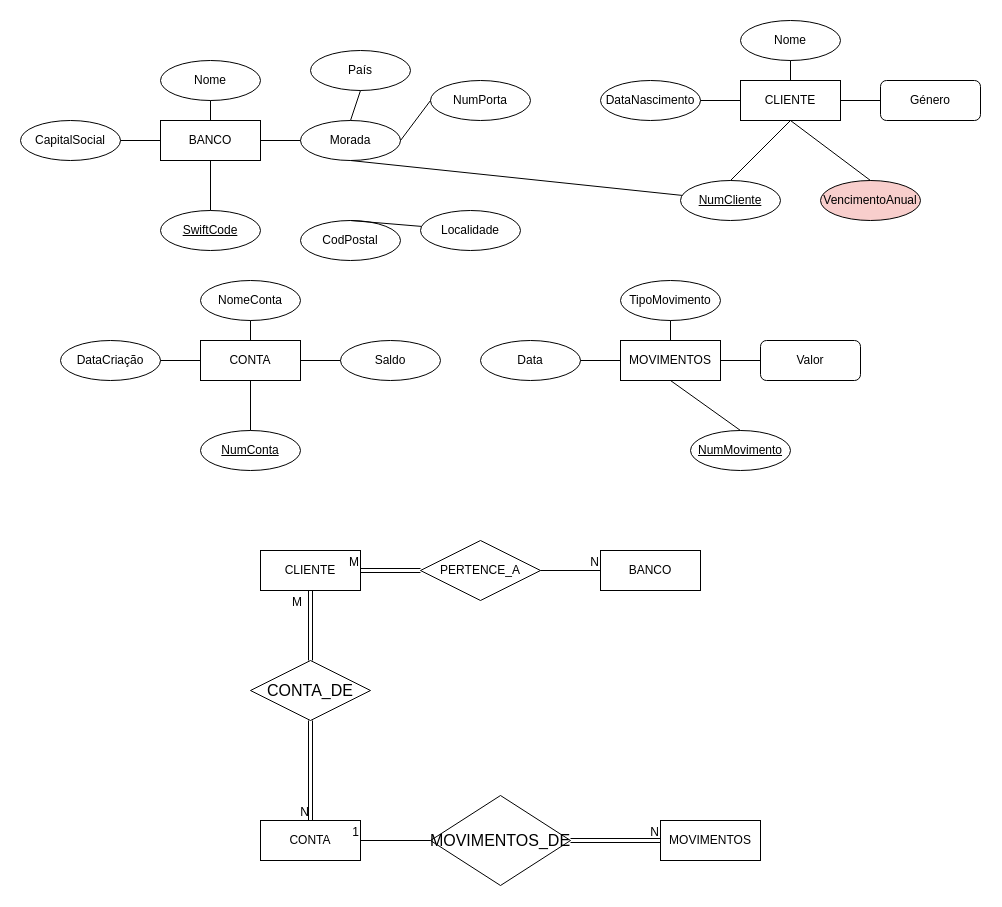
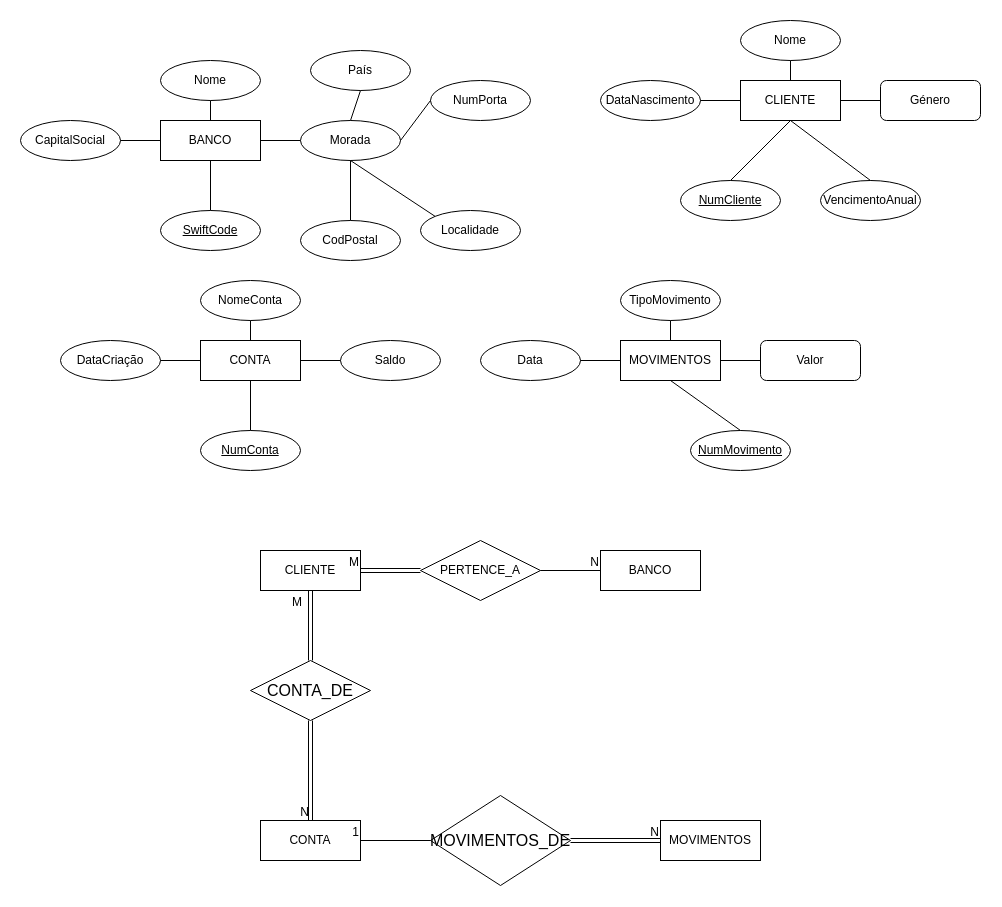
(517, 178) -> (393, 189)
(871, 201) -> (871, 201)
(397, 224) -> (351, 192)
